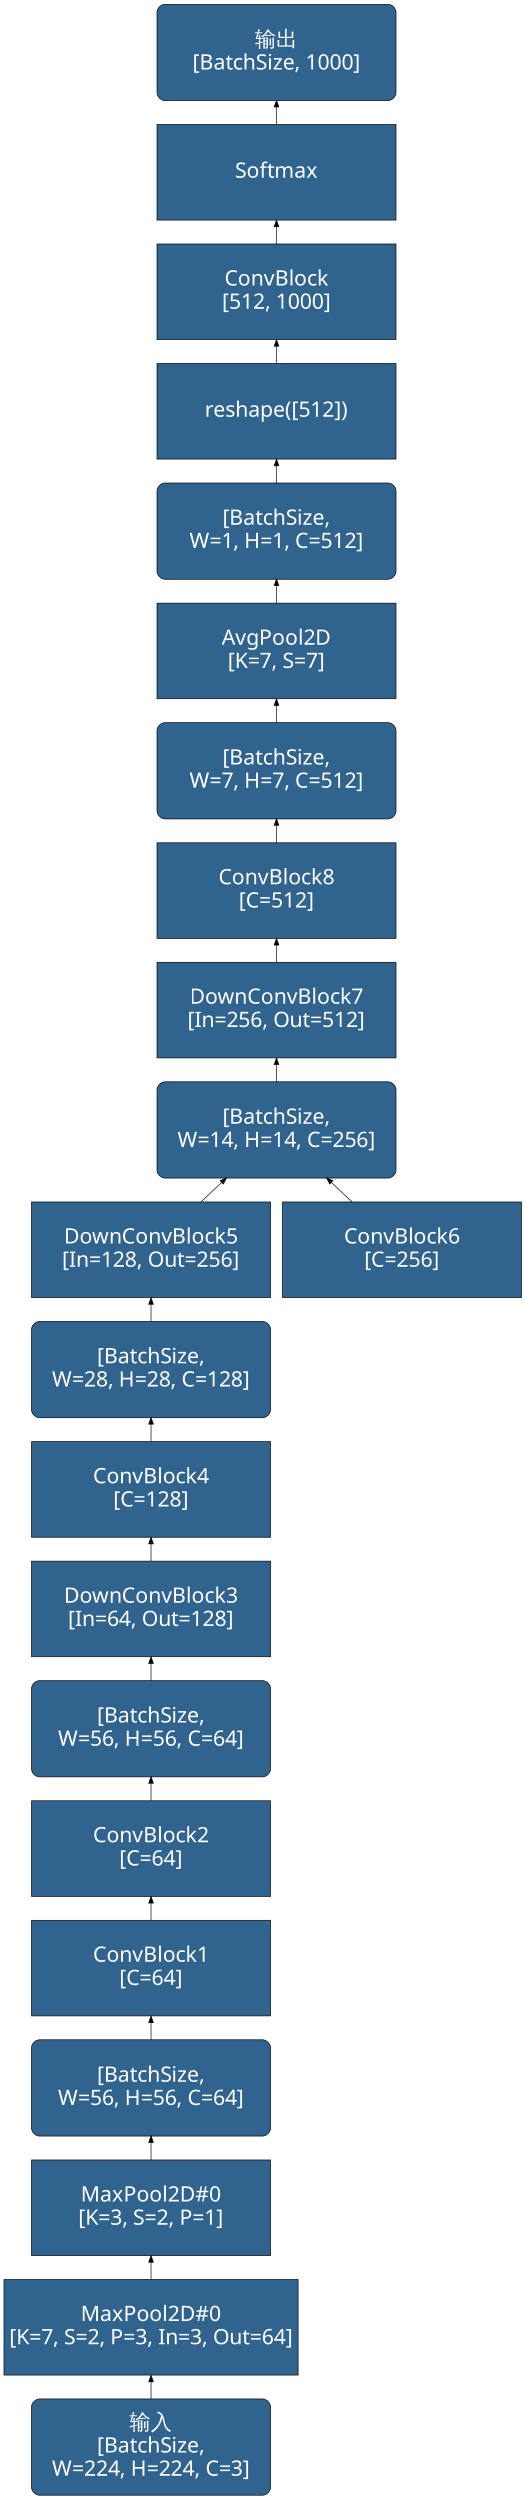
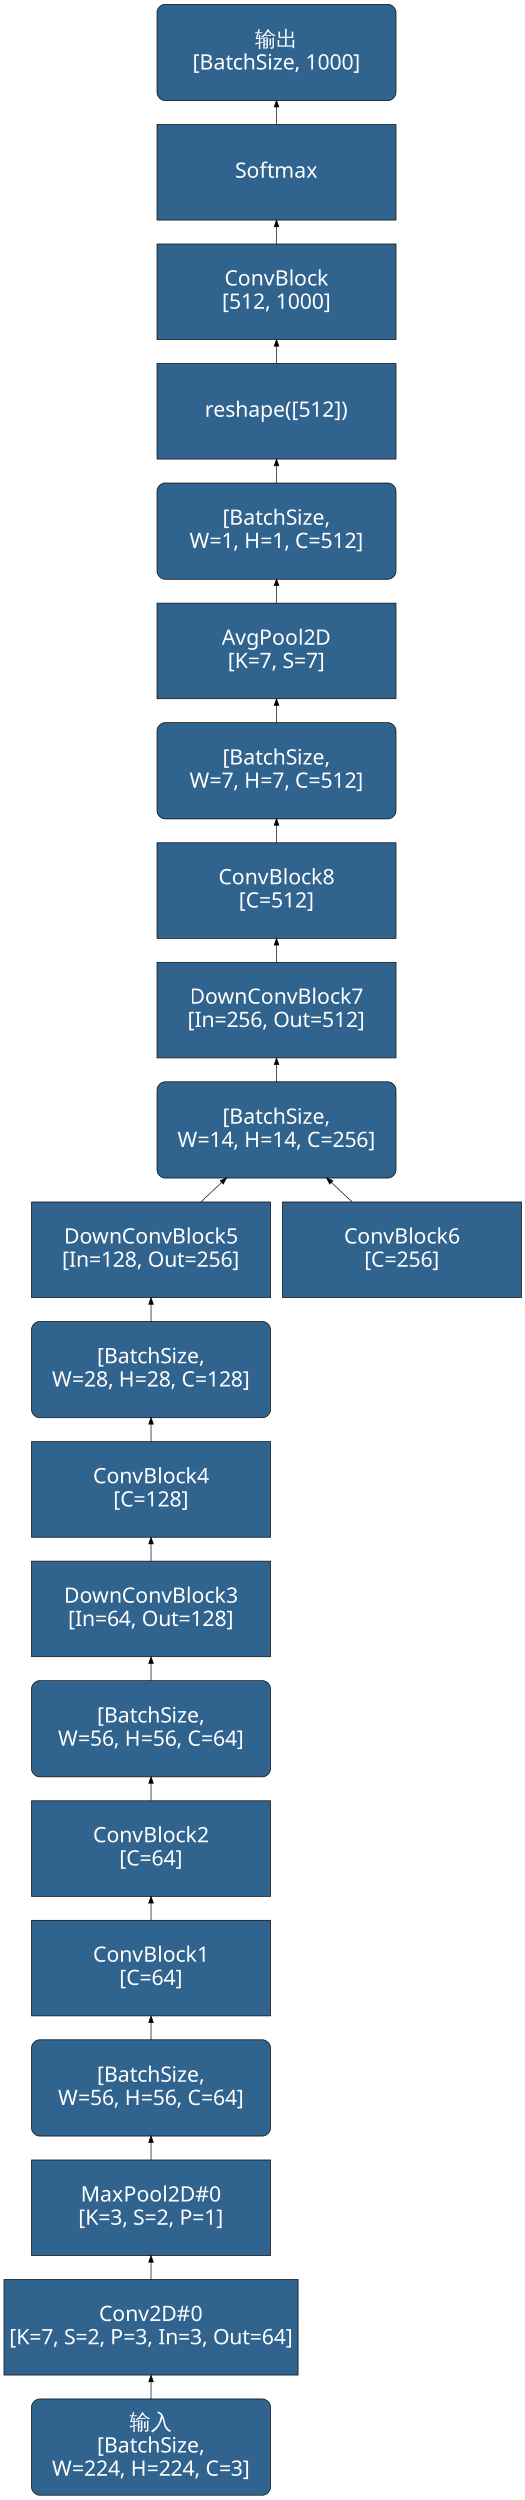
(151, 2327) -> (151, 2327)
